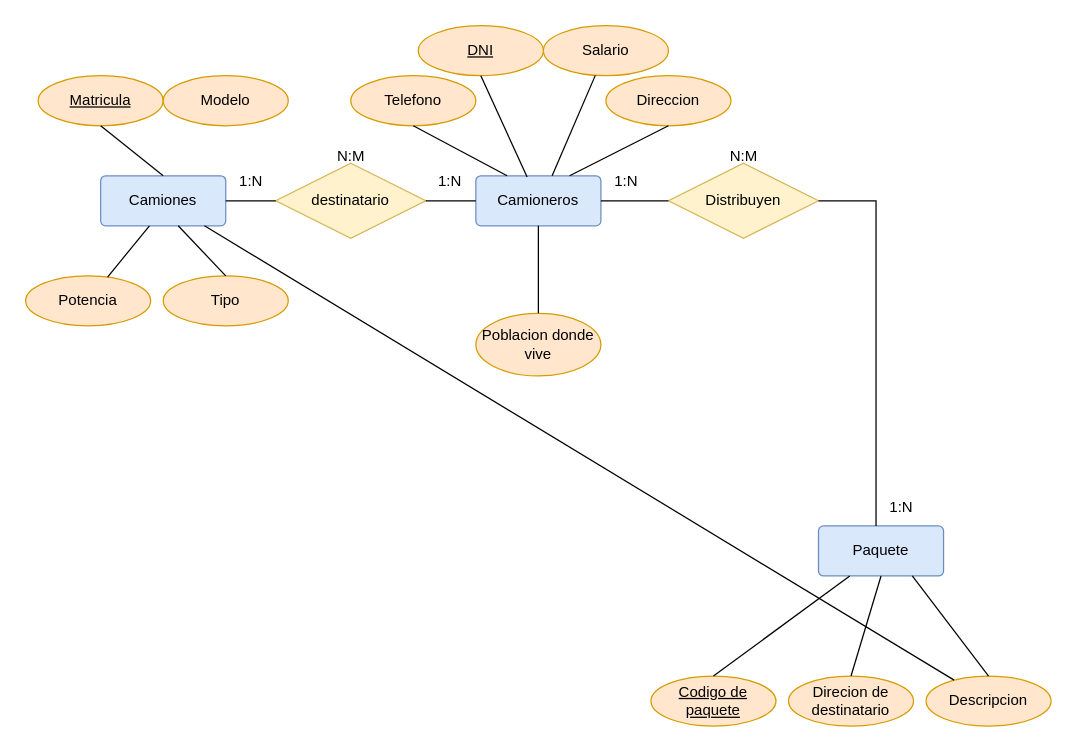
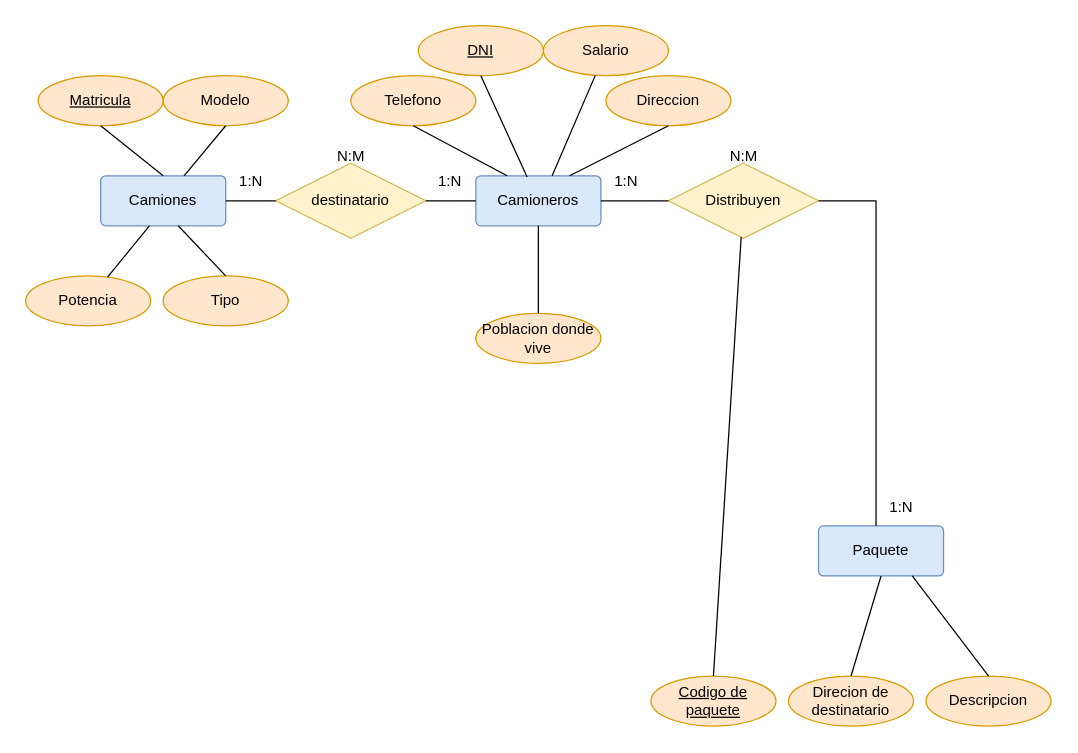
(538, 344) -> (538, 338)
(579, 453) -> (204, 151)
(781, 626) -> (727, 457)
